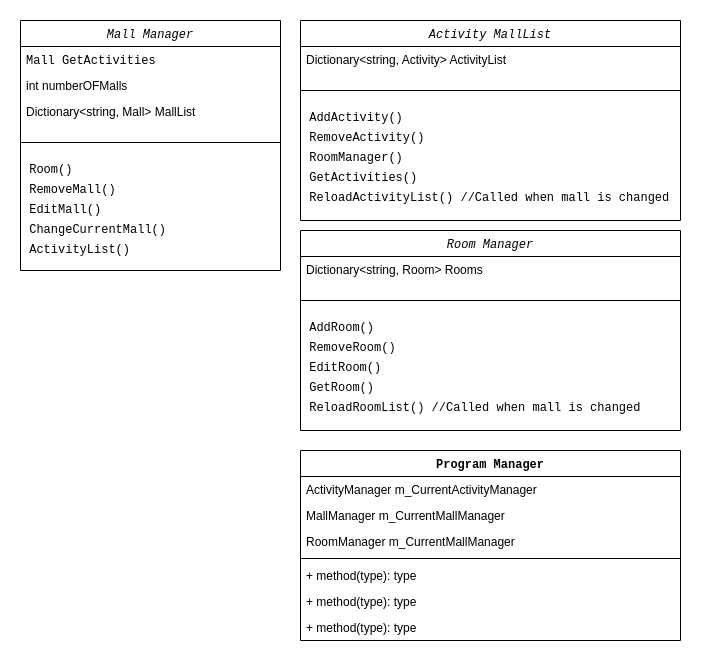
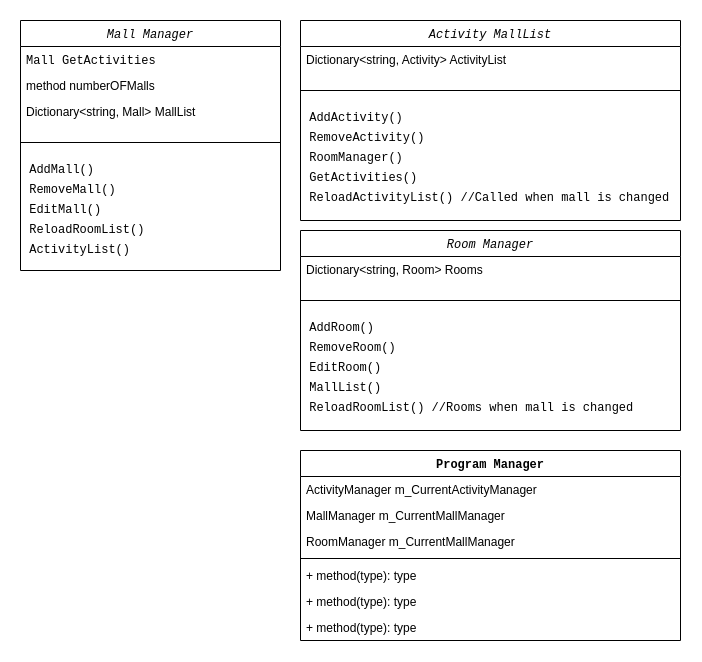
(77, 86) -> (89, 86)
(43, 171) -> (50, 171)
(83, 231) -> (73, 231)
(333, 389) -> (331, 389)
(438, 409) -> (438, 409)
